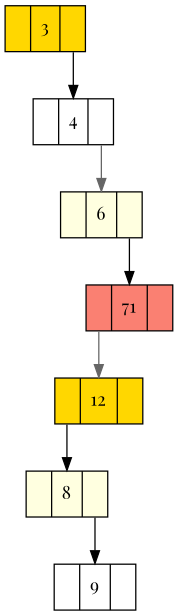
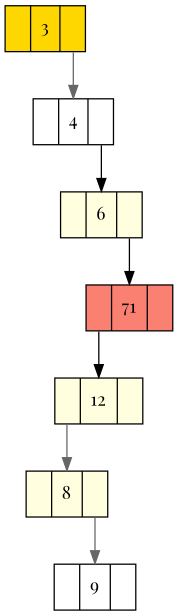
(73, 69) -> (73, 69)
(101, 162) -> (101, 162)
(99, 348) -> (99, 348)
(99, 401) -> (99, 401)
(67, 441) -> (67, 441)
(95, 534) -> (95, 534)
